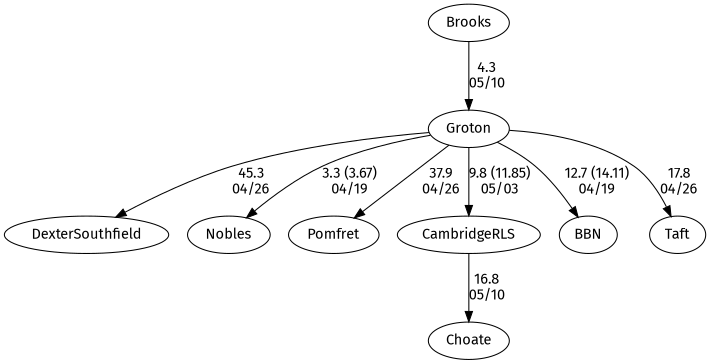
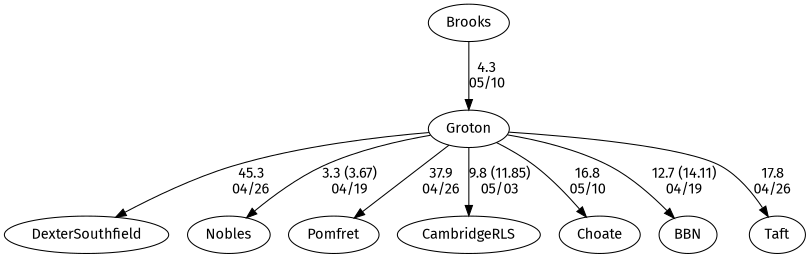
(469, 283) -> (542, 171)
